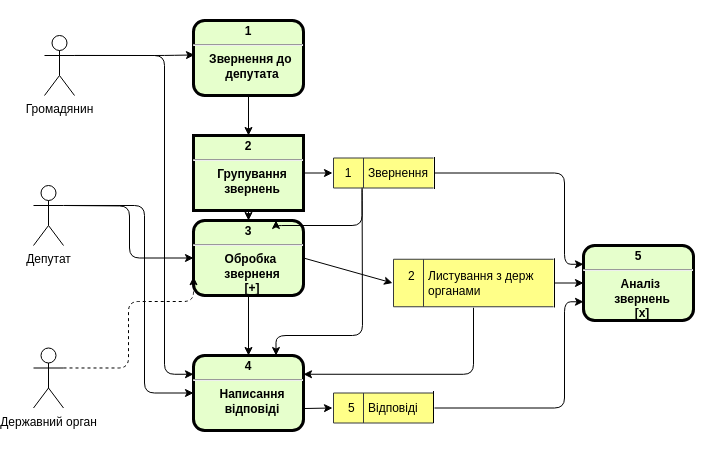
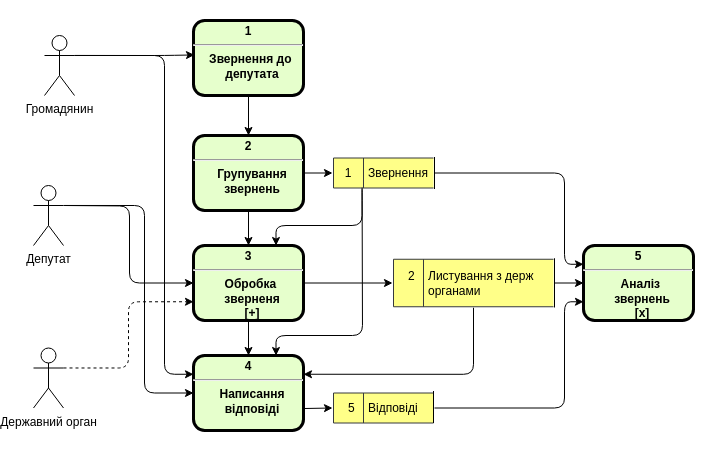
(249, 173) -> (249, 173)
(249, 258) -> (249, 283)
